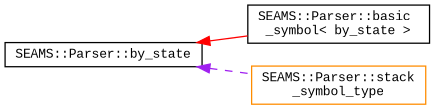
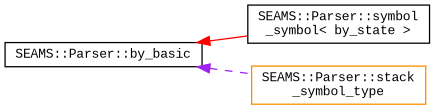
(339, 24) -> (339, 24)
(104, 55) -> (104, 55)
